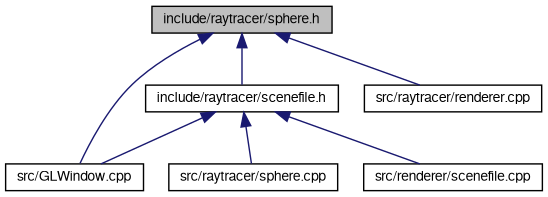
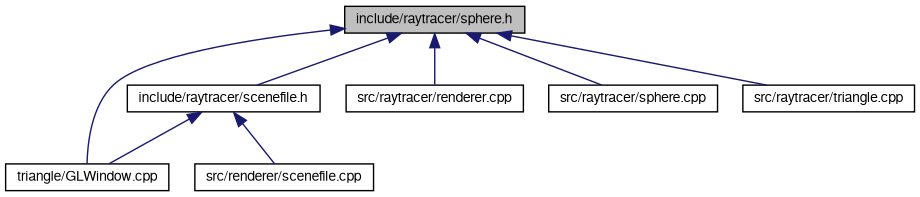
none -> (829, 98)
(249, 145) -> (541, 62)
(75, 177) -> (87, 177)
